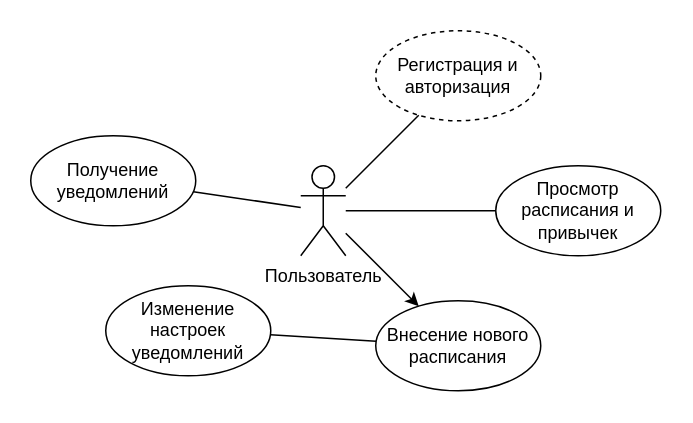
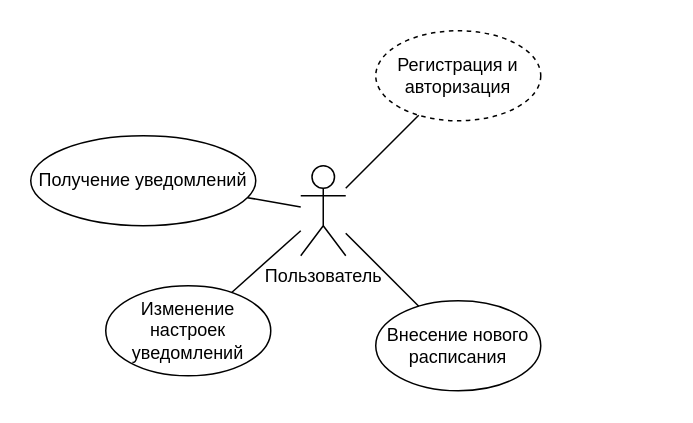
(113, 181) -> (143, 181)
(421, 211) -> none
(578, 211) -> none
(411, 298) -> (413, 301)
(323, 338) -> (266, 262)
